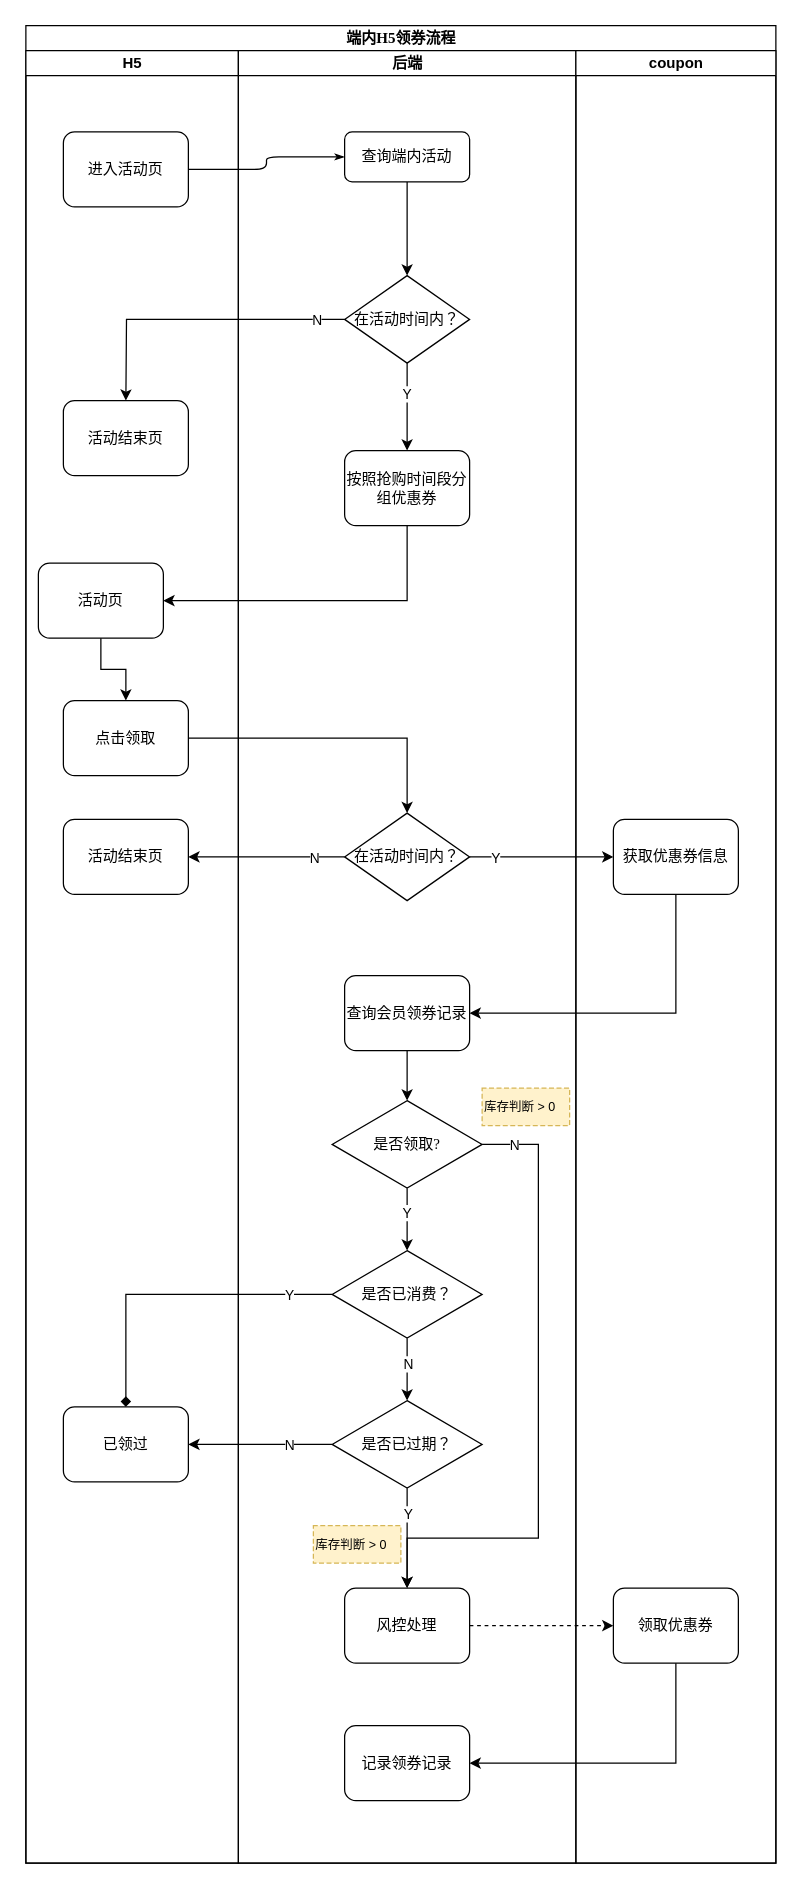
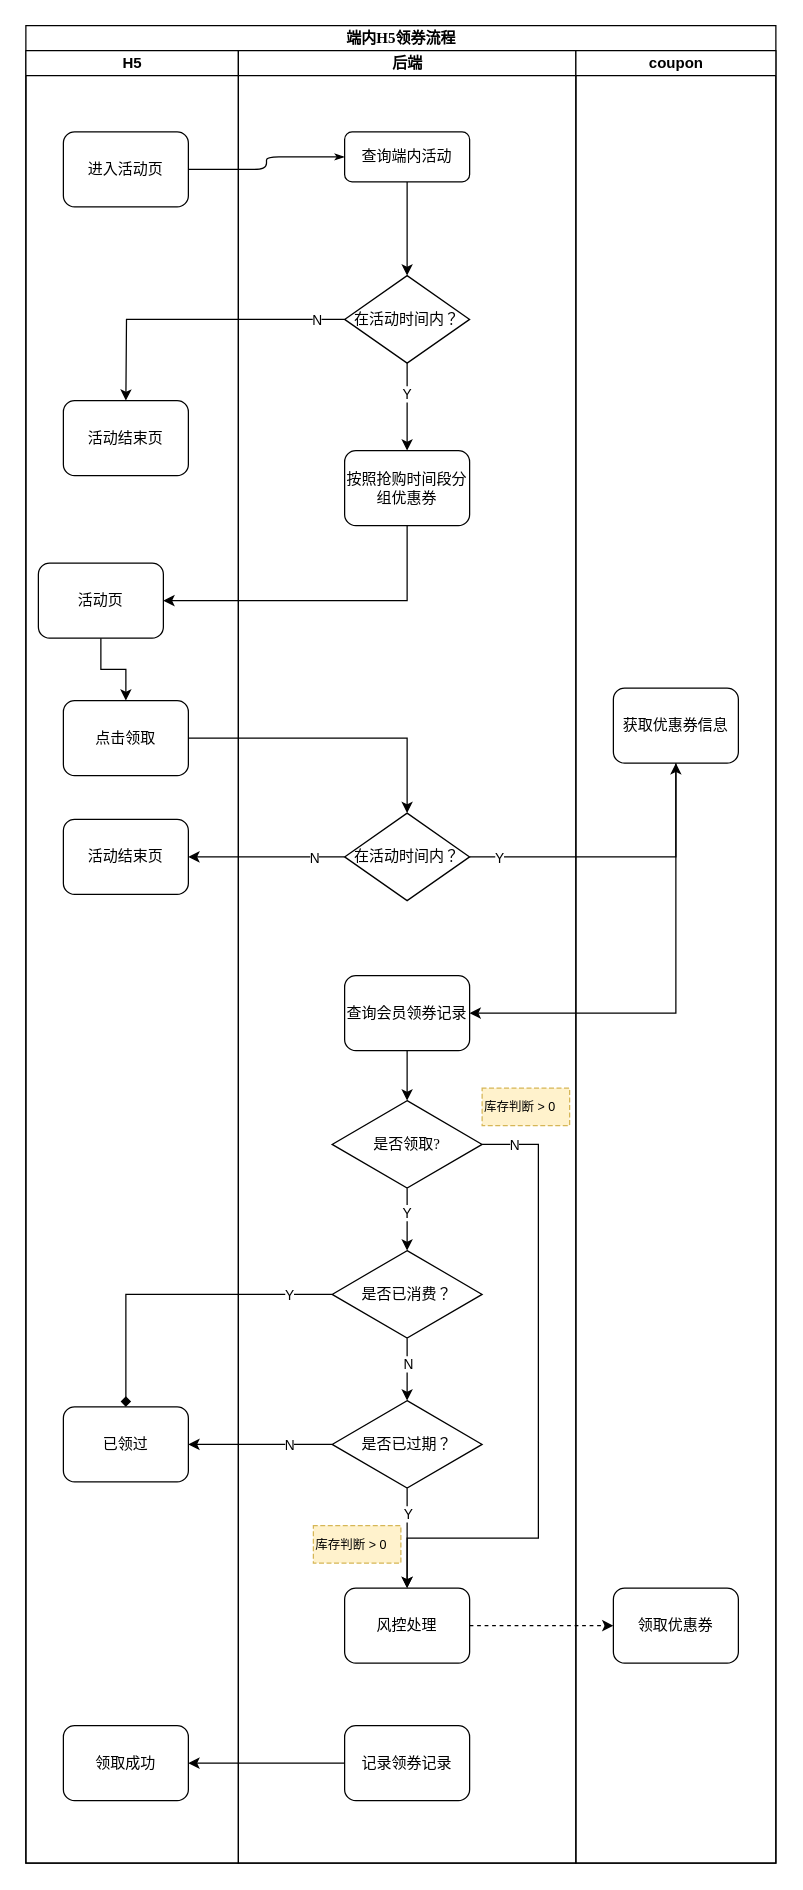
(676, 857) -> (676, 726)
none -> (126, 1763)
none -> (270, 1763)
(627, 1763) -> none
